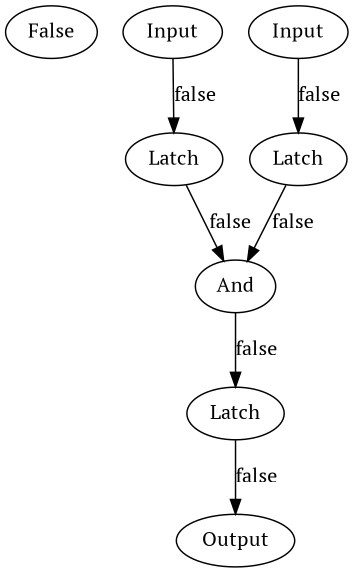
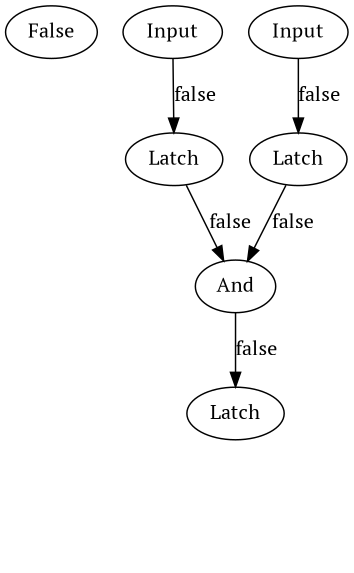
(236, 541) -> none
